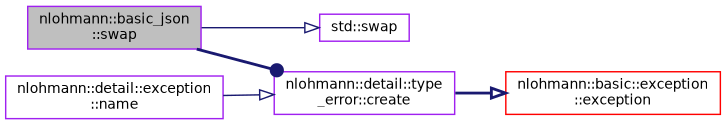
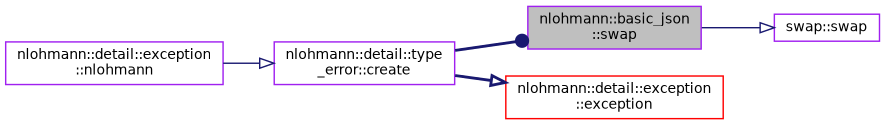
(364, 28) -> (827, 28)
(234, 59) -> (486, 46)
(613, 93) -> (615, 97)
(114, 97) -> (114, 63)
